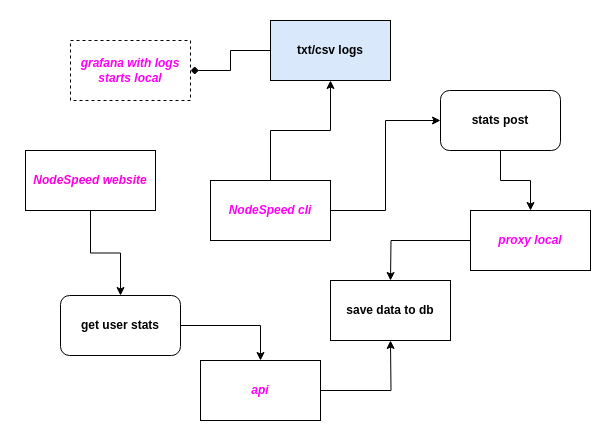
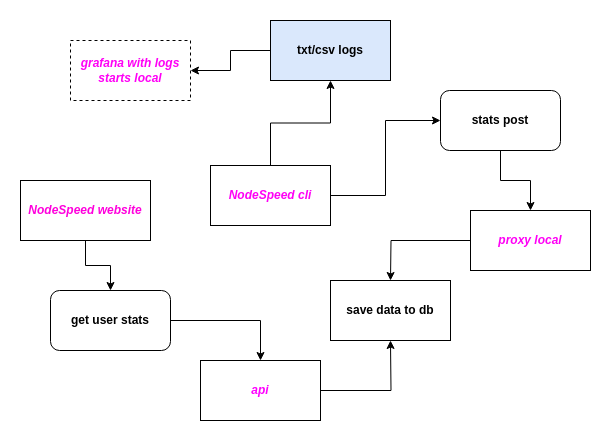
(199, 71) -> (198, 71)
(91, 181) -> (86, 211)
(271, 211) -> (271, 196)
(121, 326) -> (111, 321)
